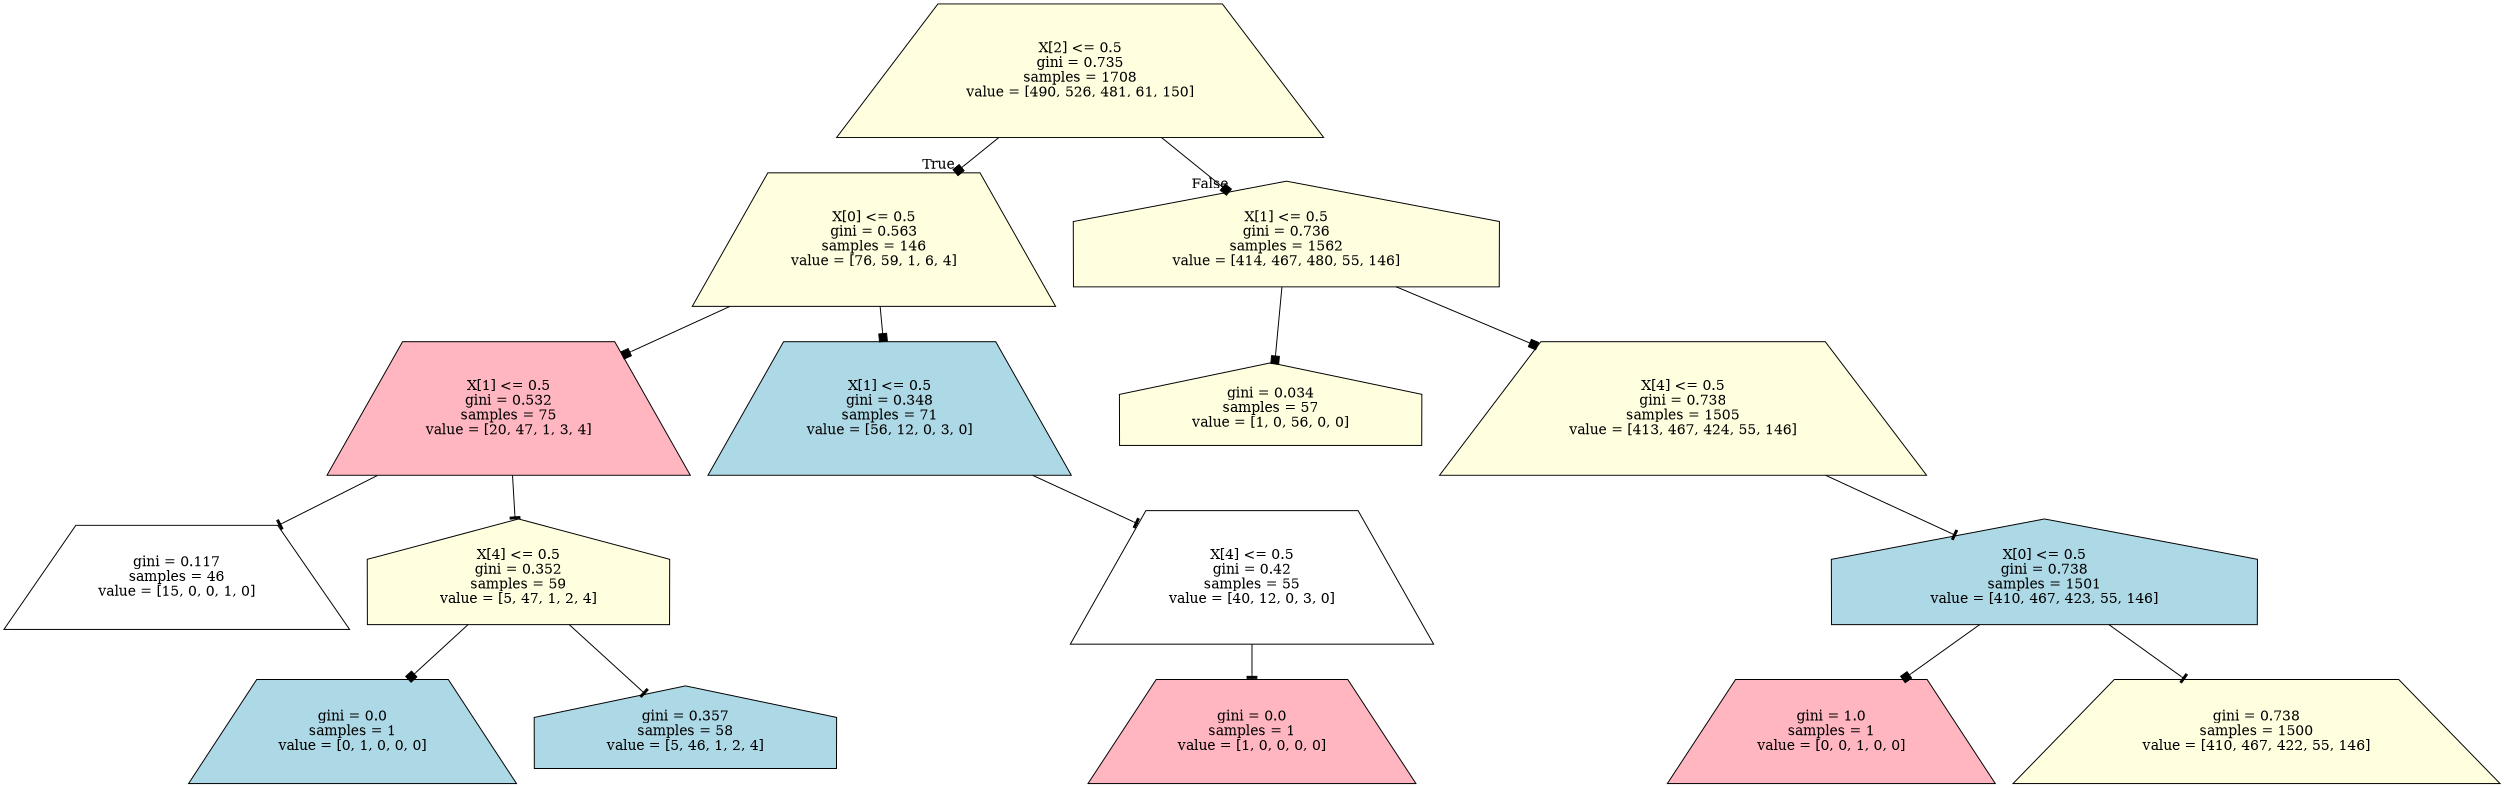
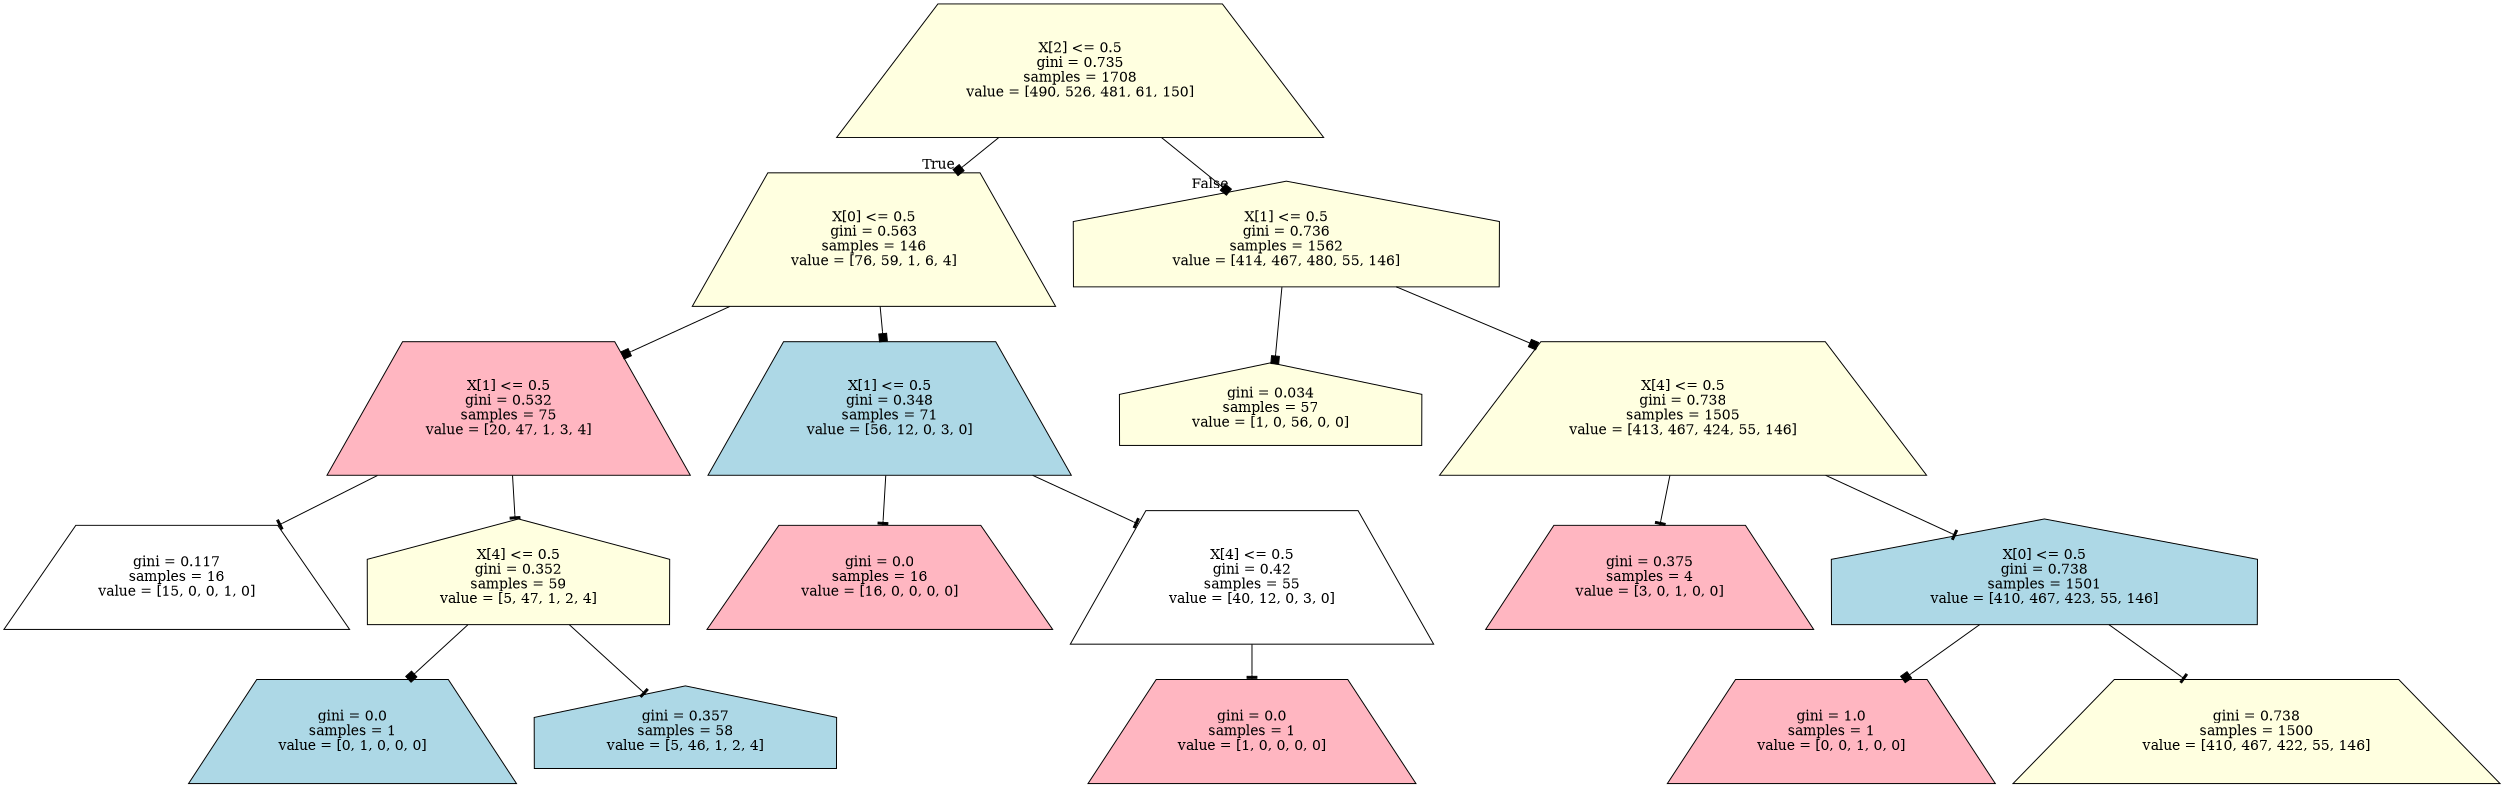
(177, 577) -> (177, 577)
none -> (880, 577)
none -> (1650, 577)
